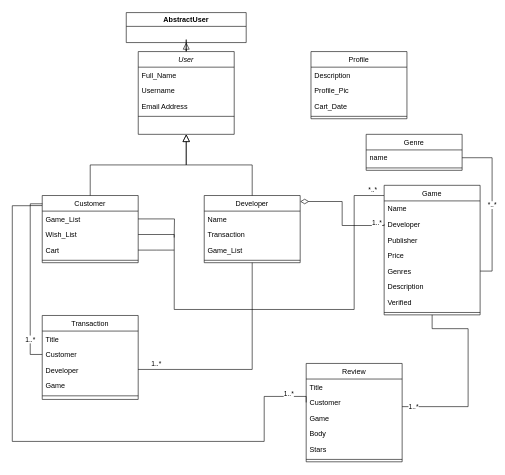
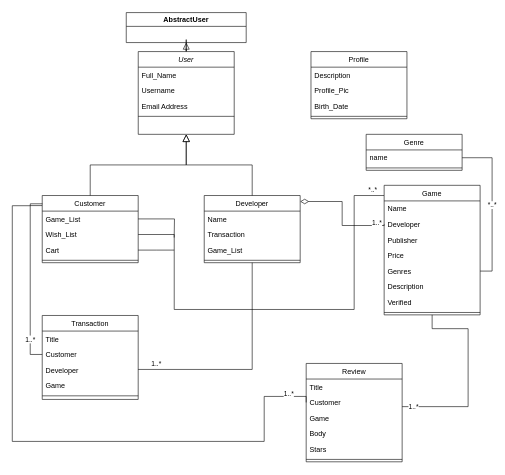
(333, 106) -> (334, 106)
